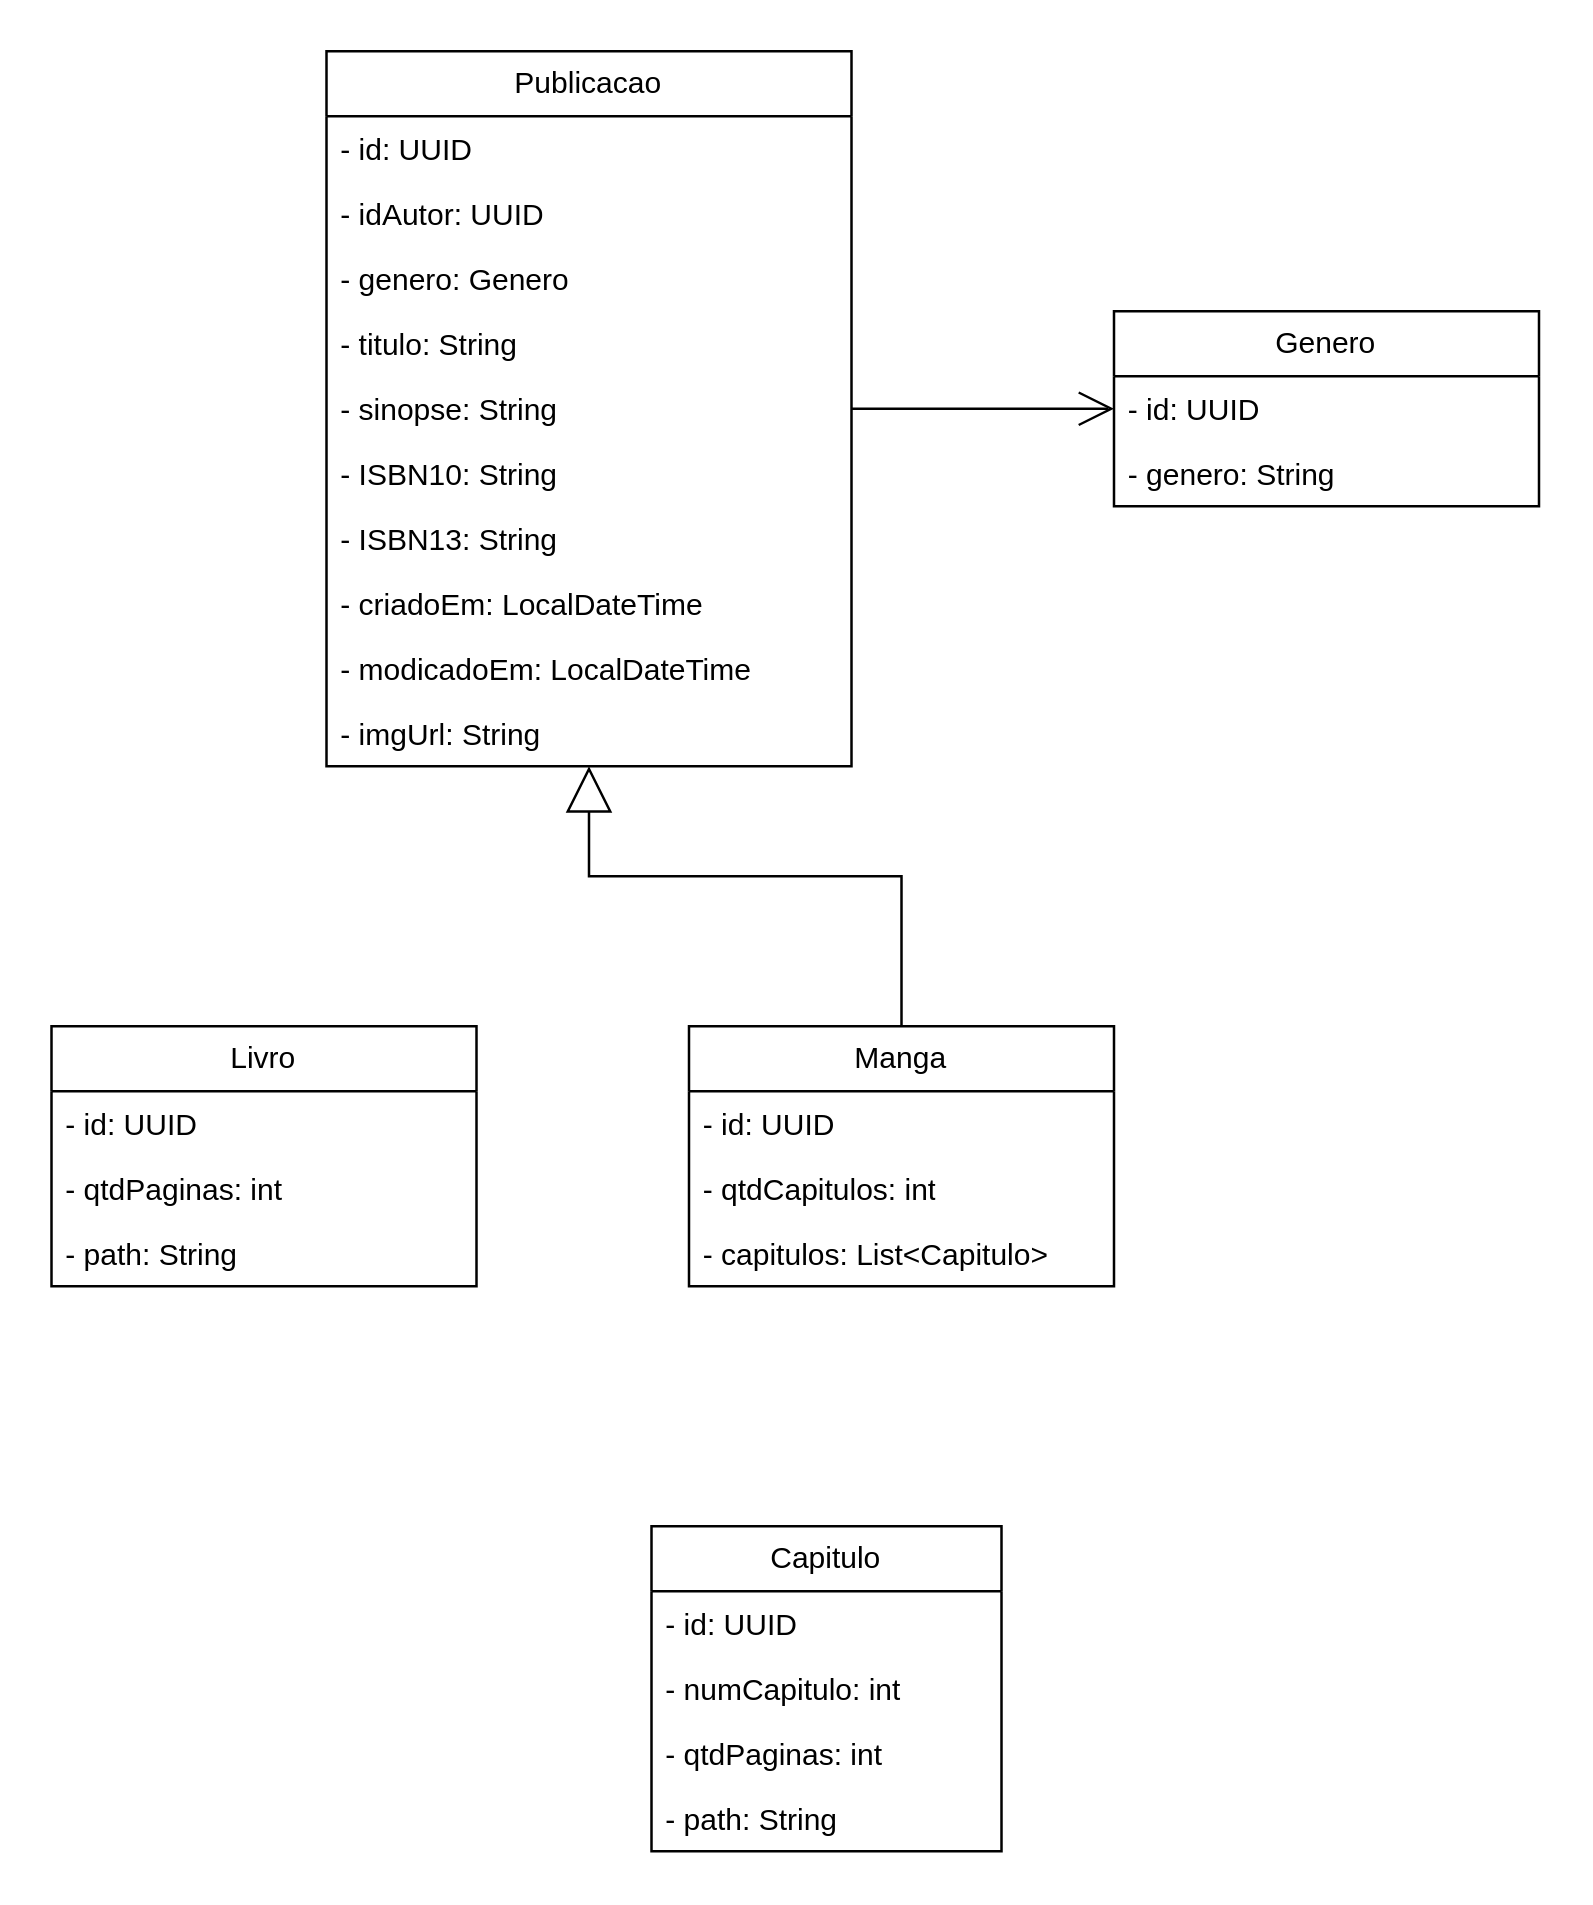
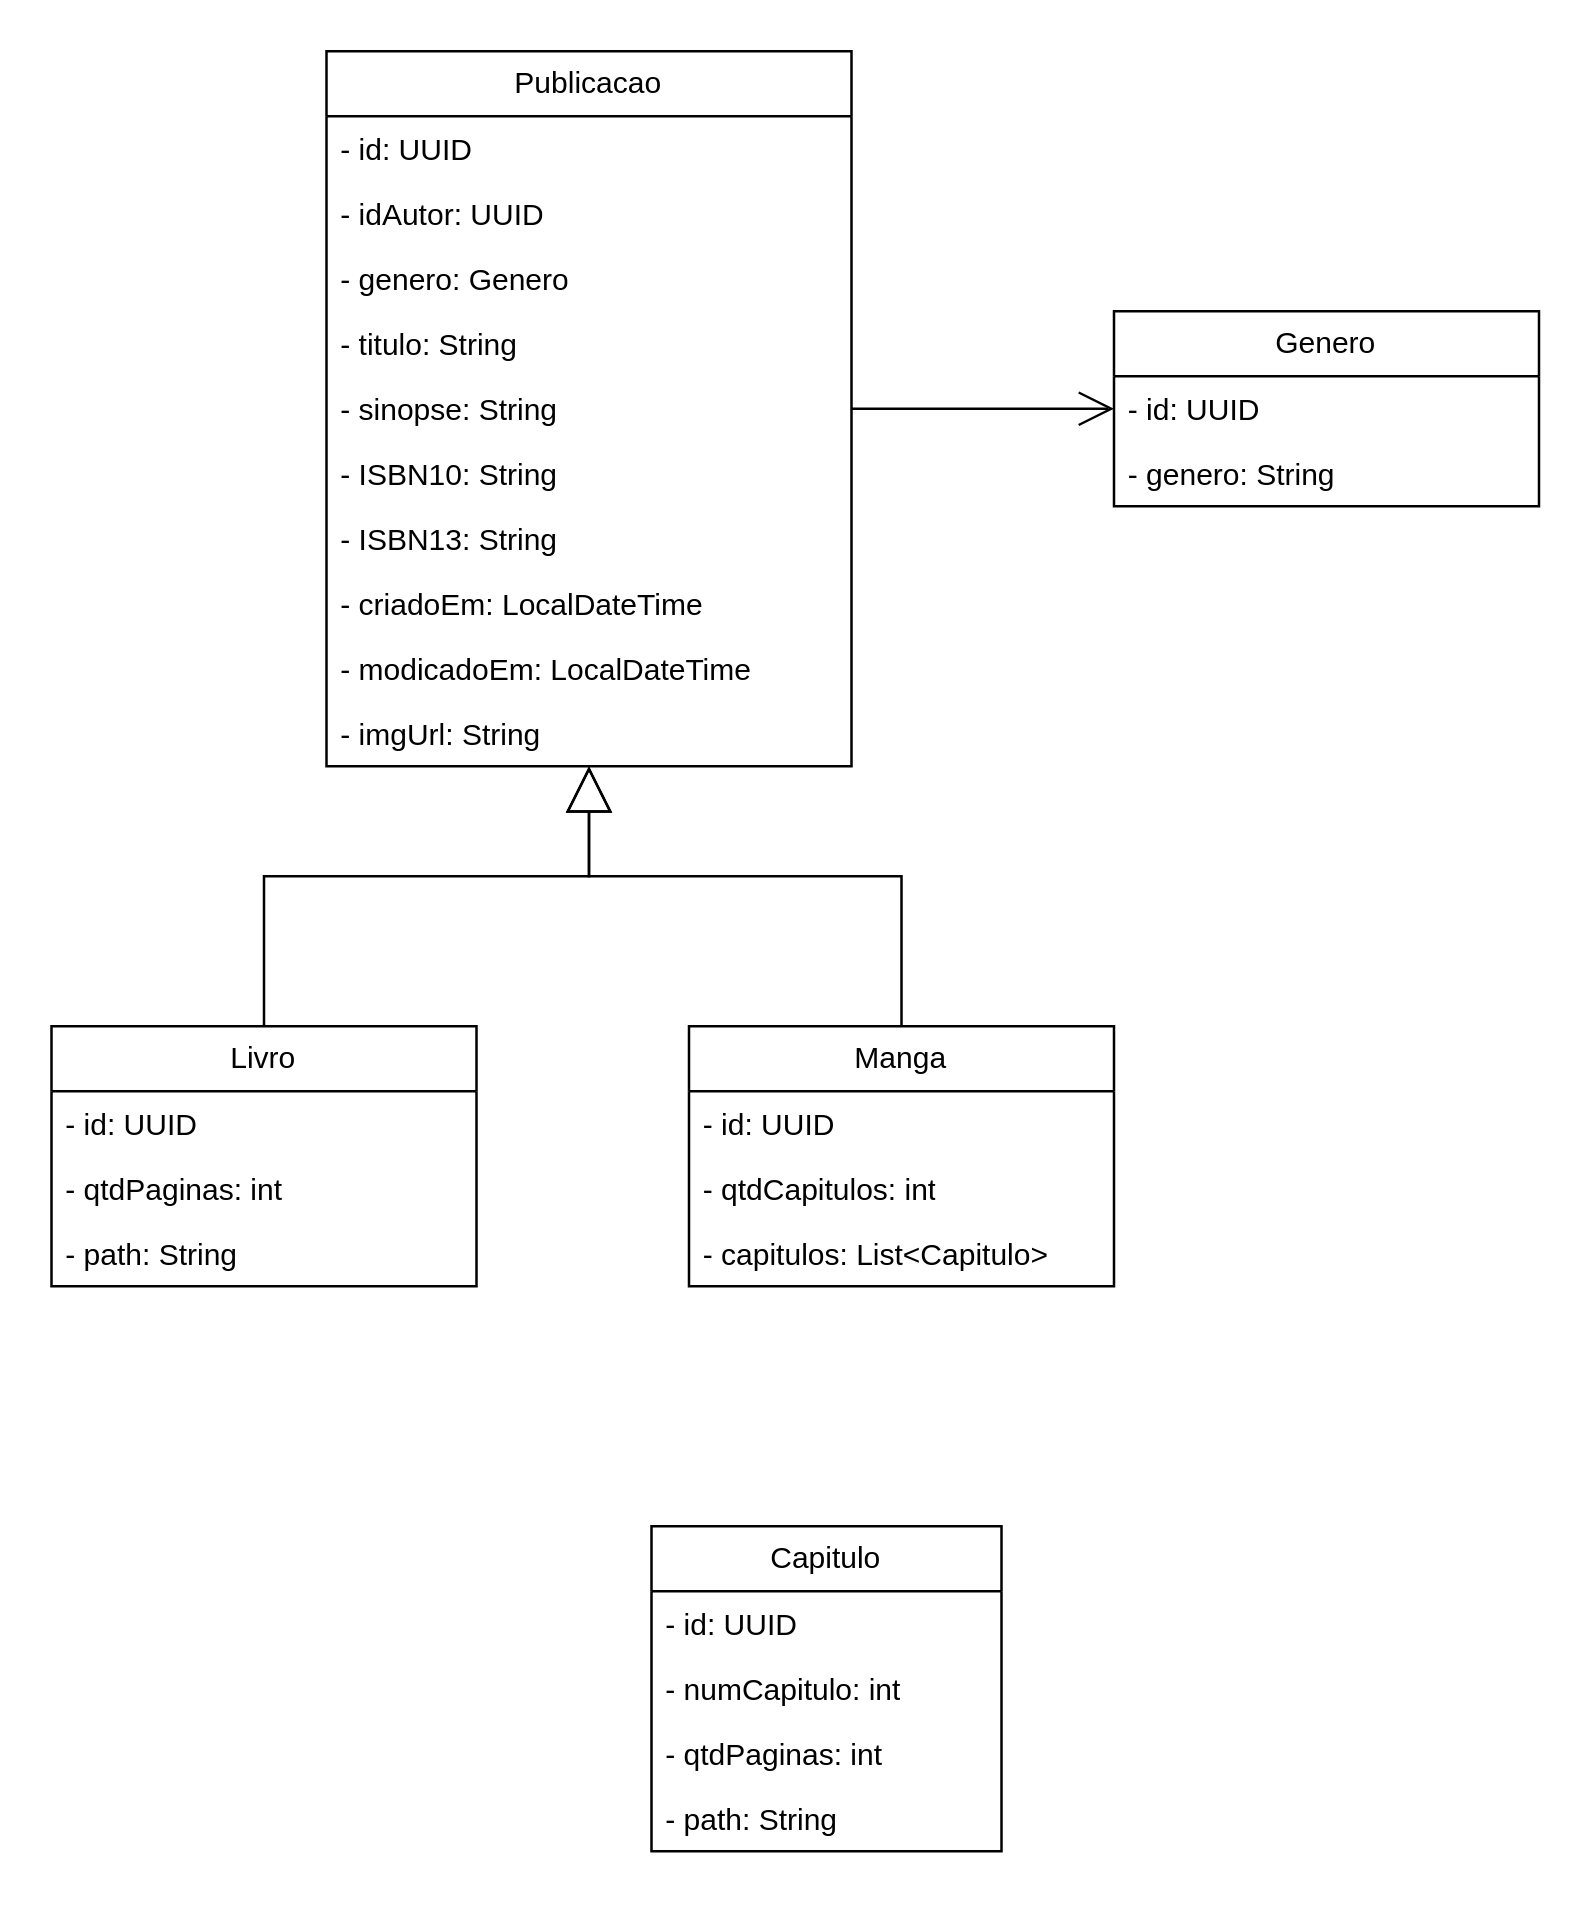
none -> (350, 876)
